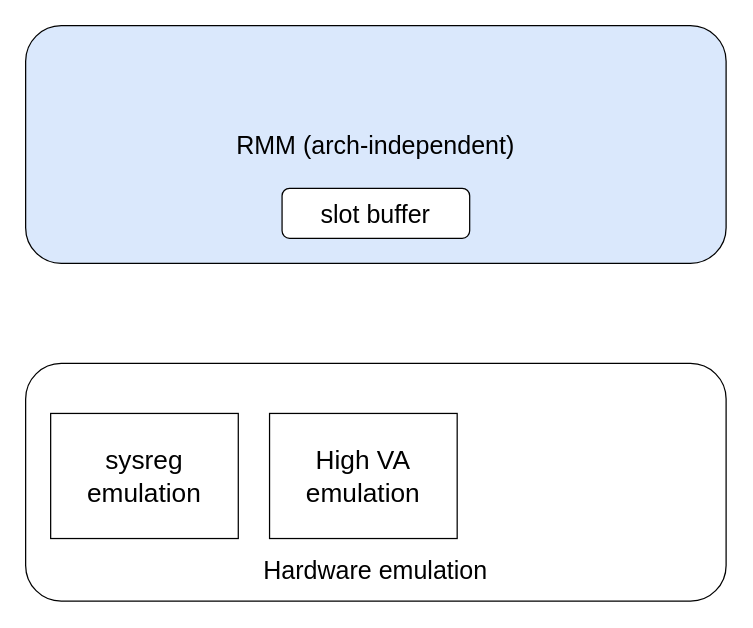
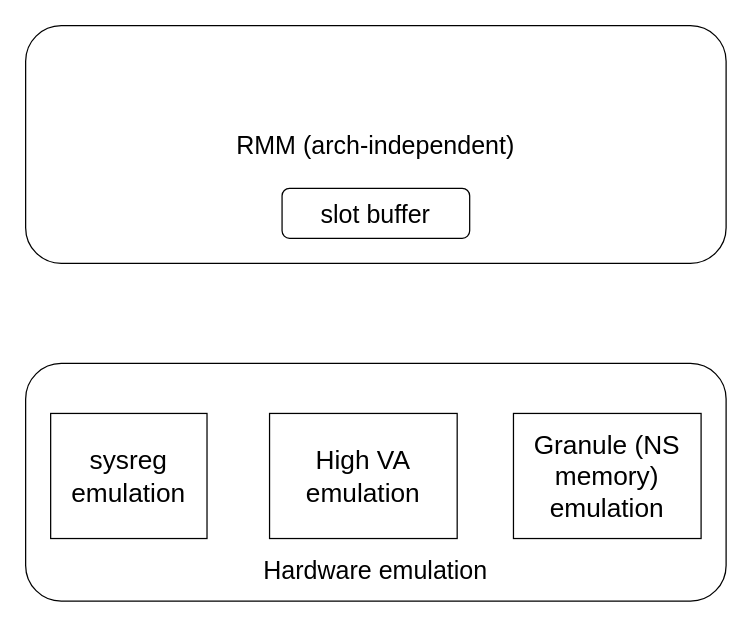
(376, 144) -> (376, 144)
(144, 476) -> (129, 476)
none -> (607, 476)
